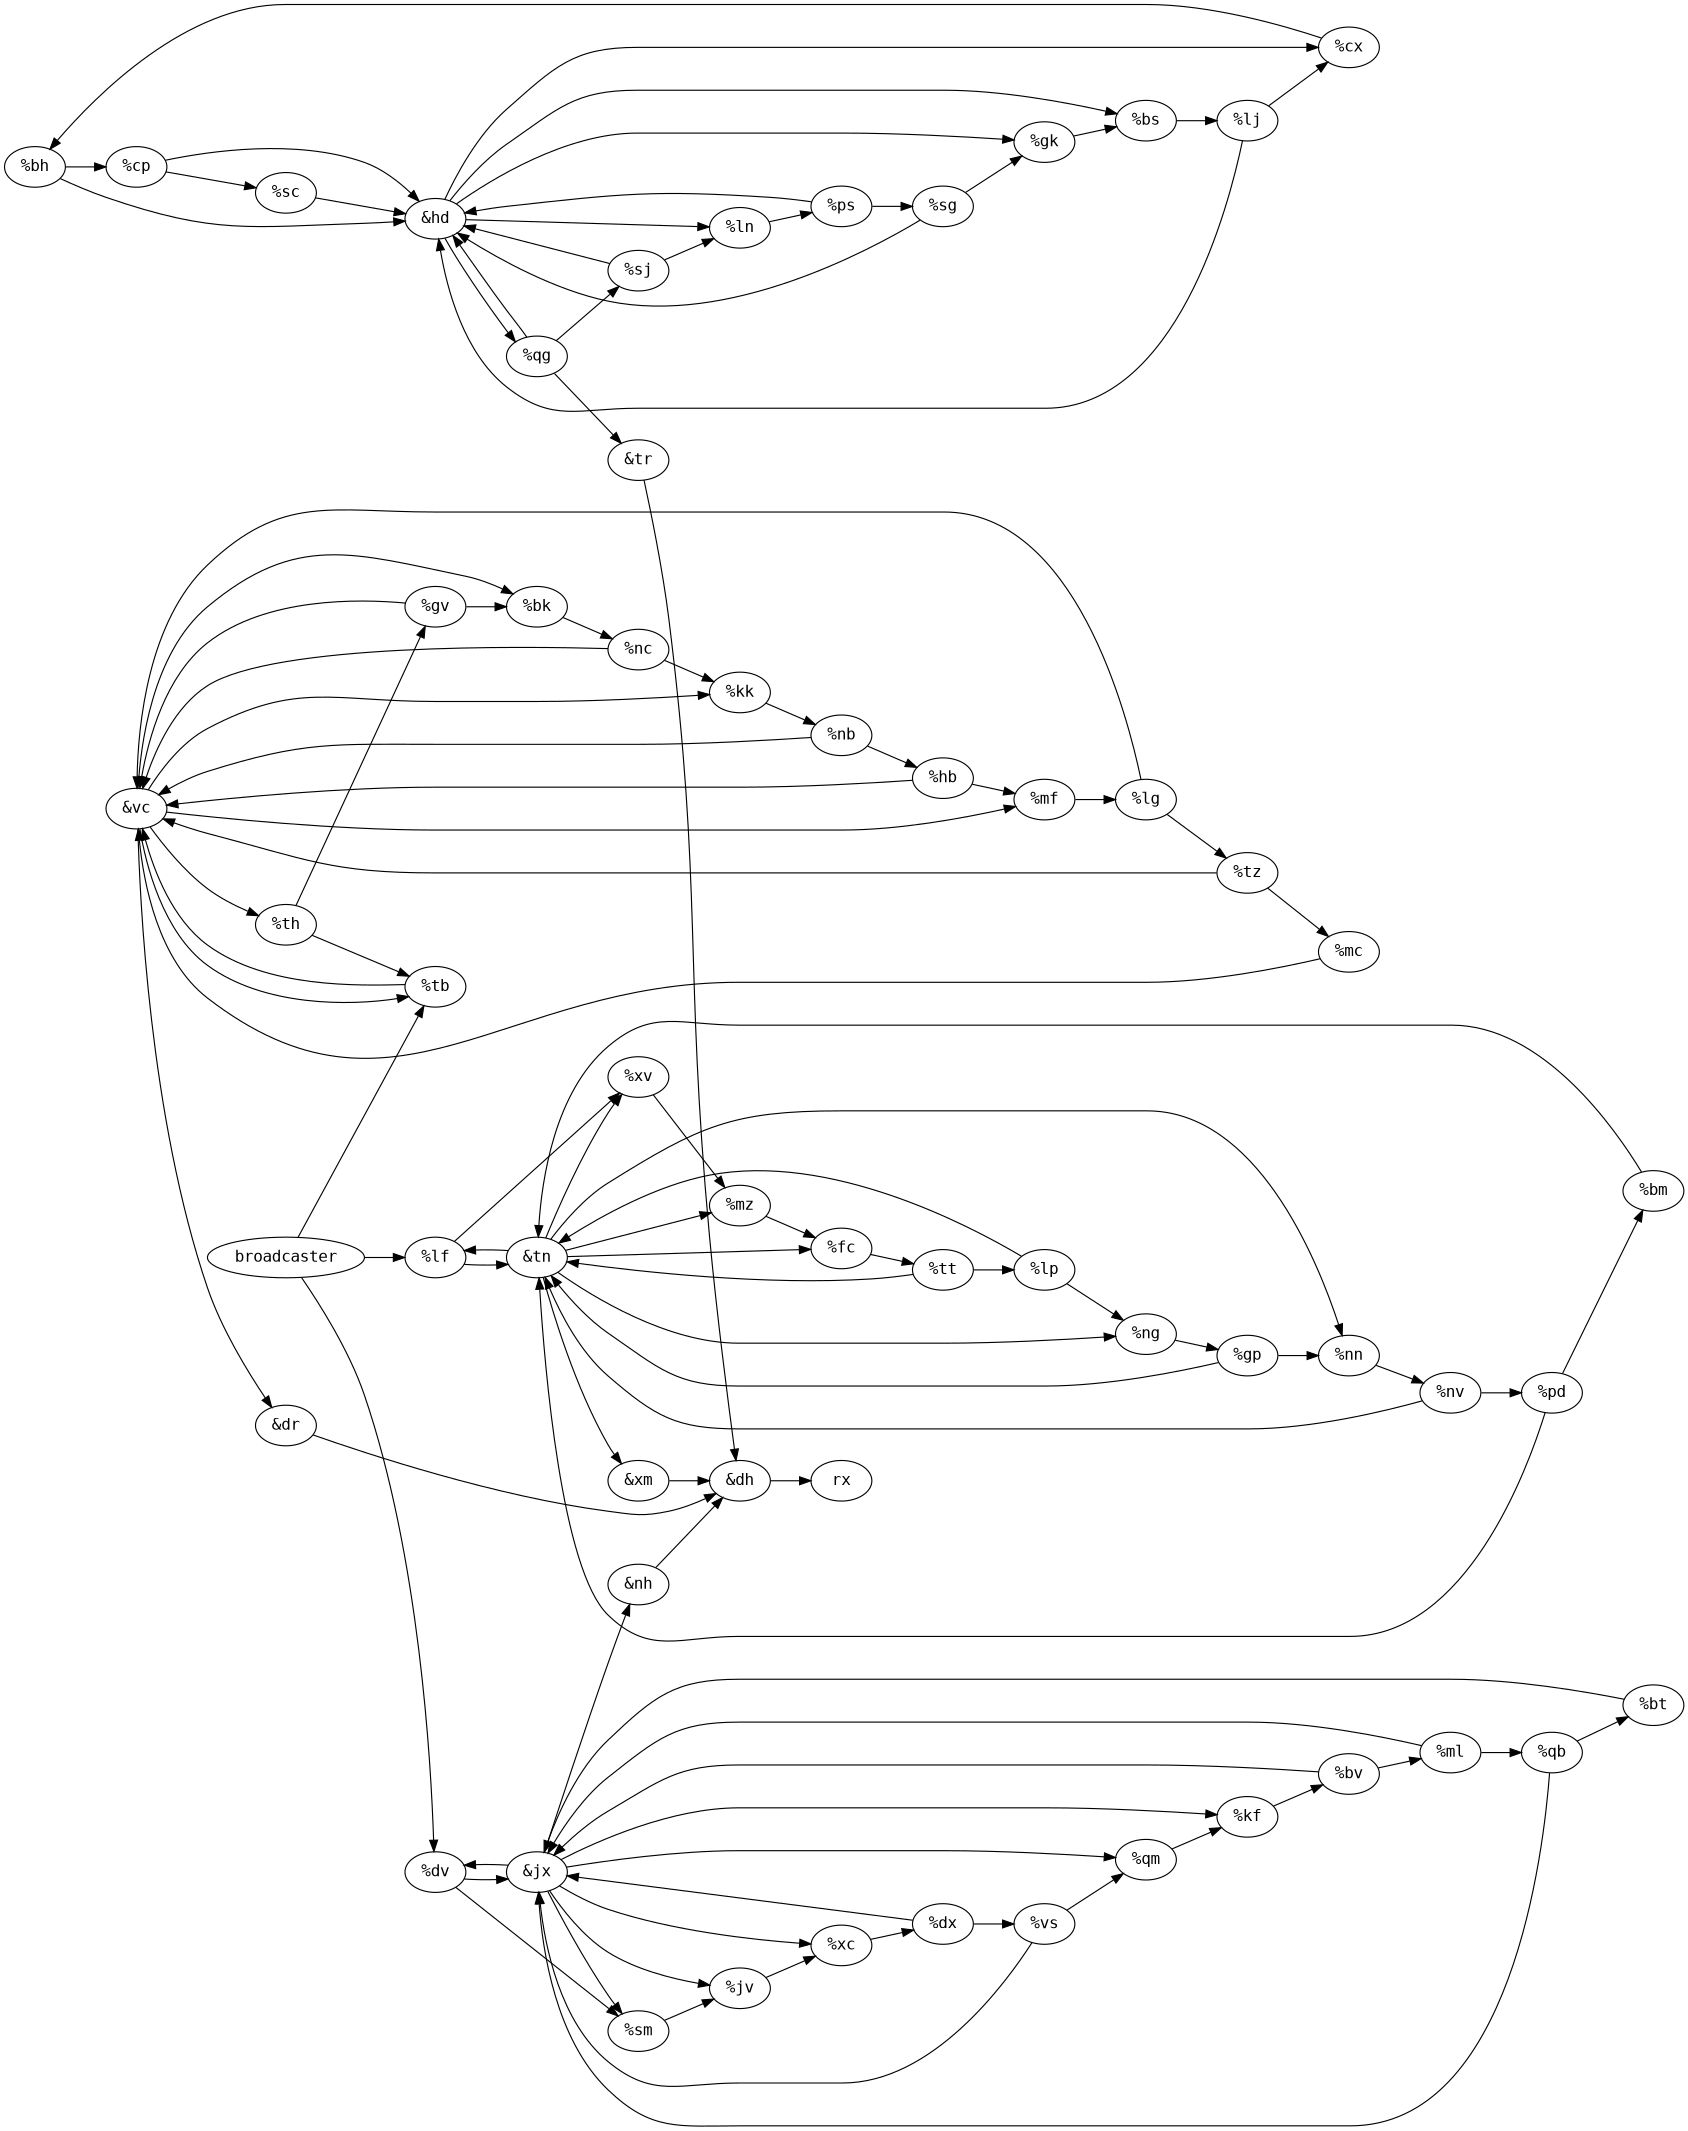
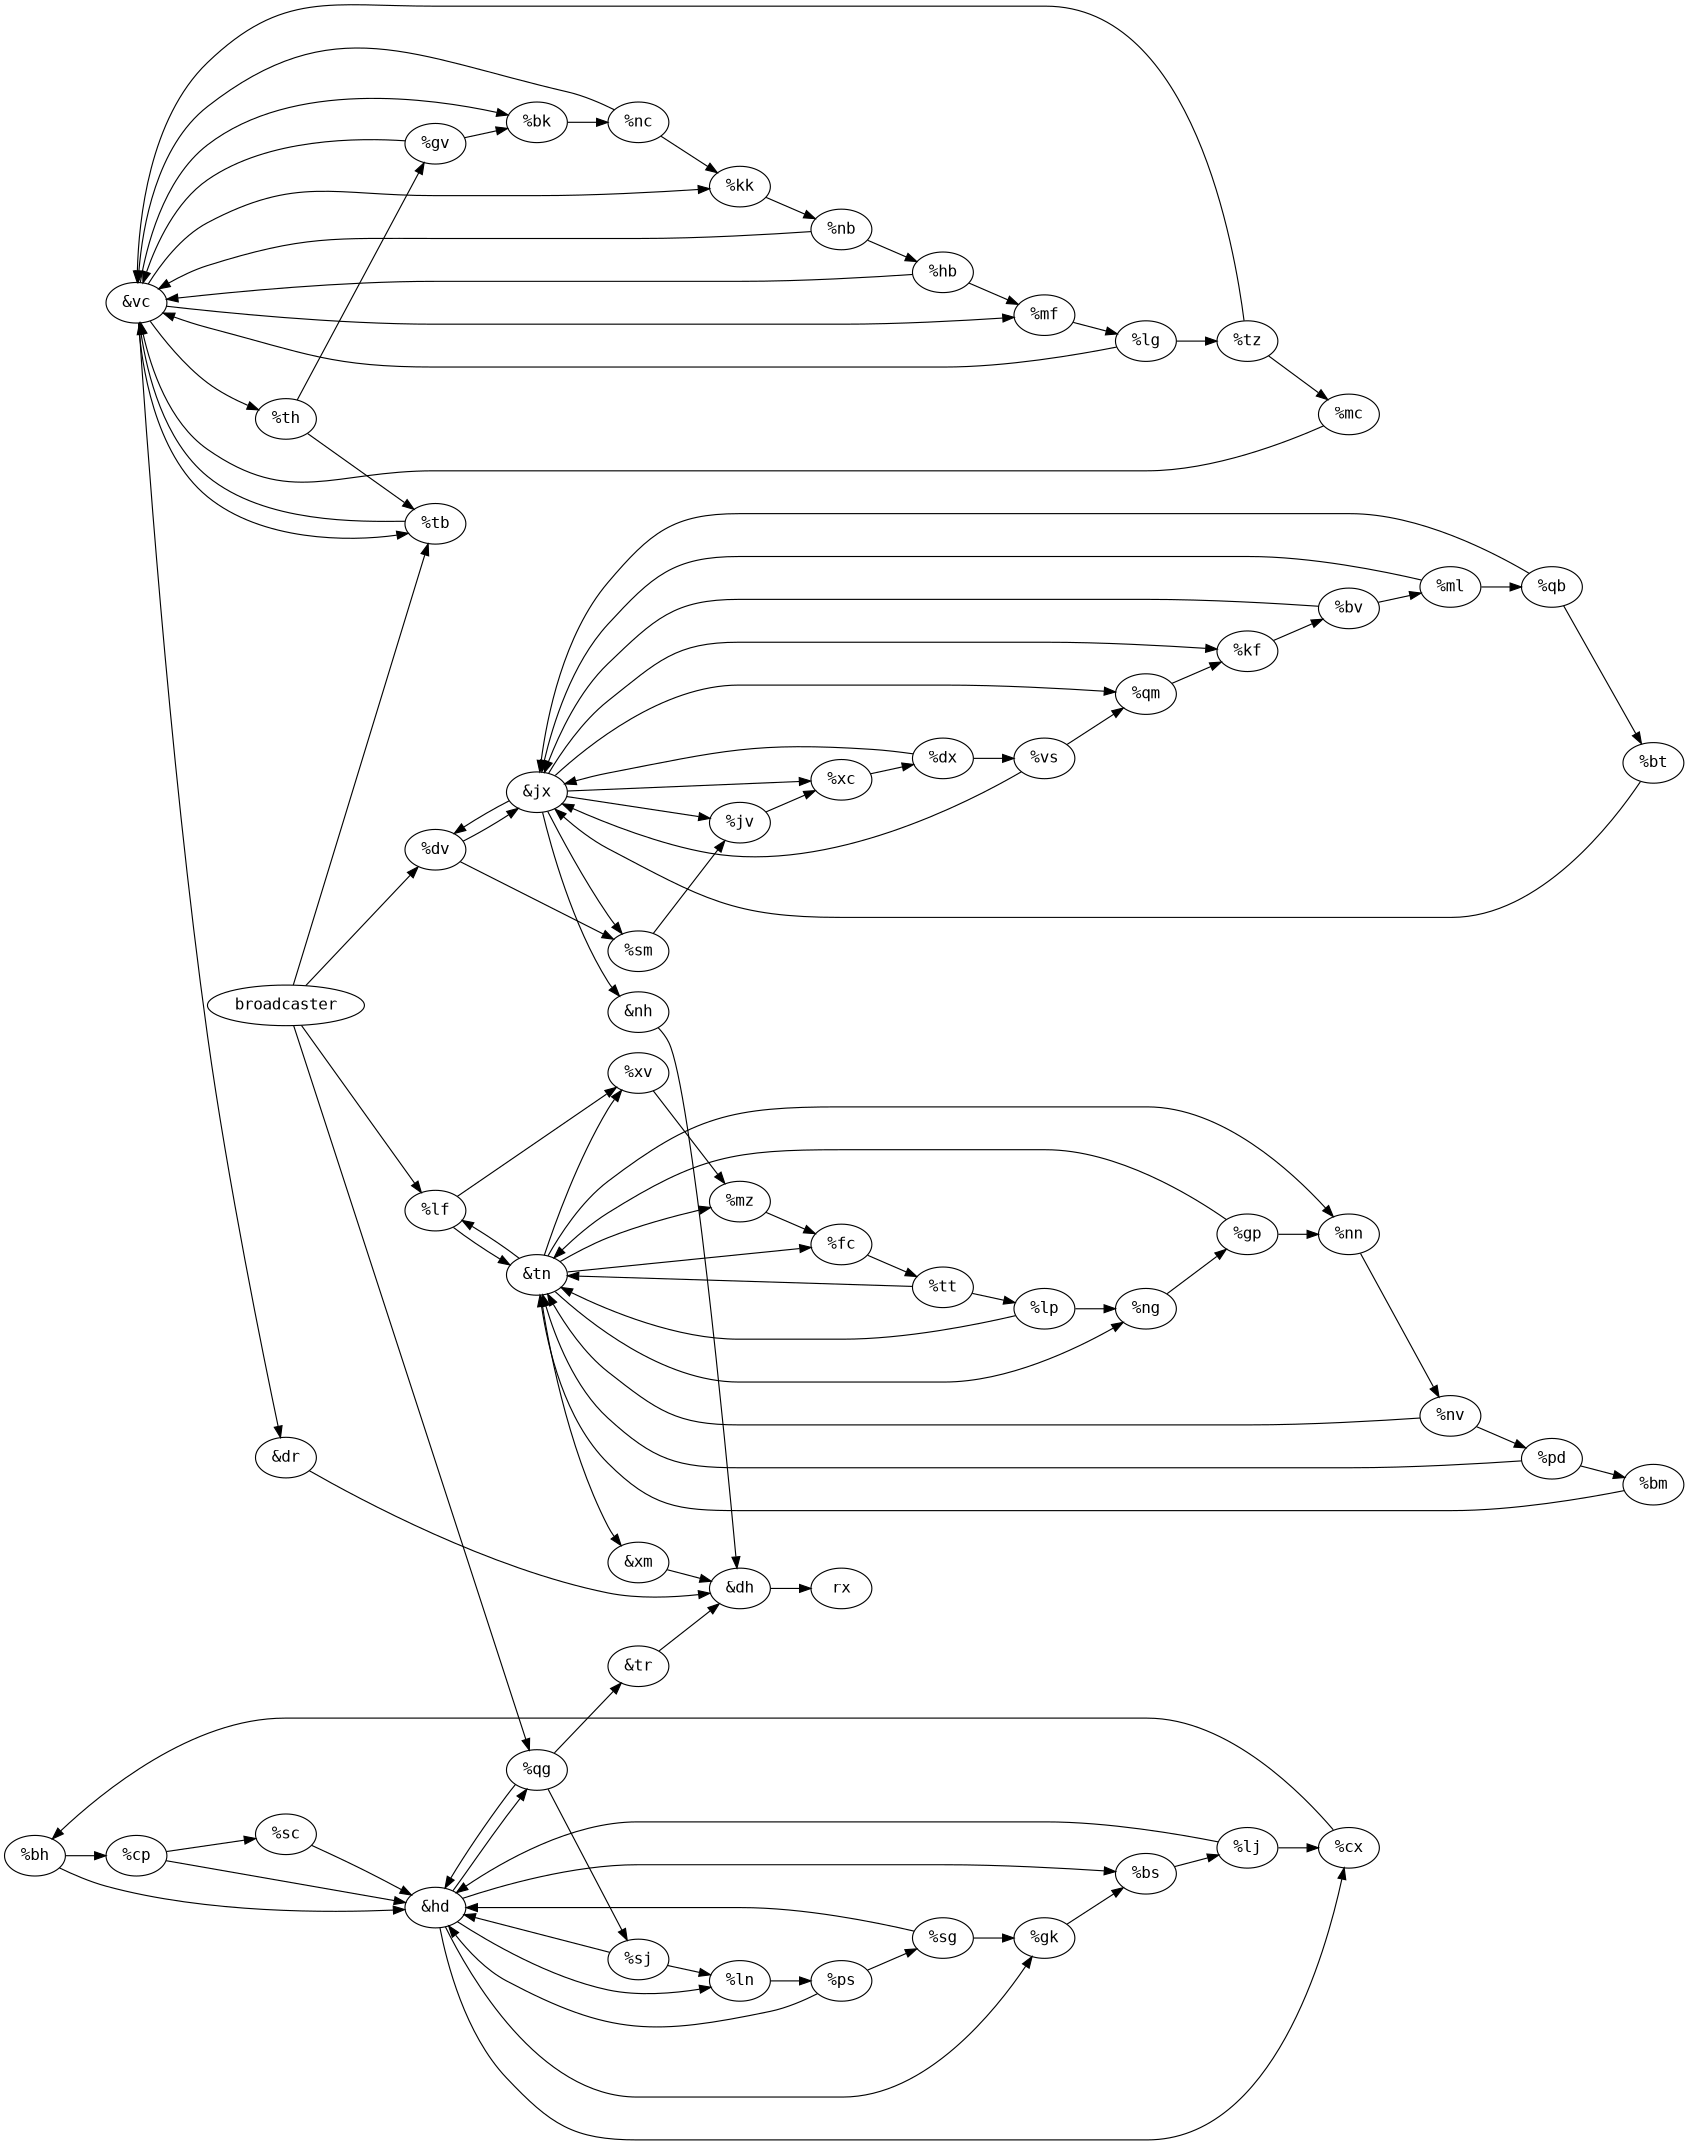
none -> (410, 1383)
